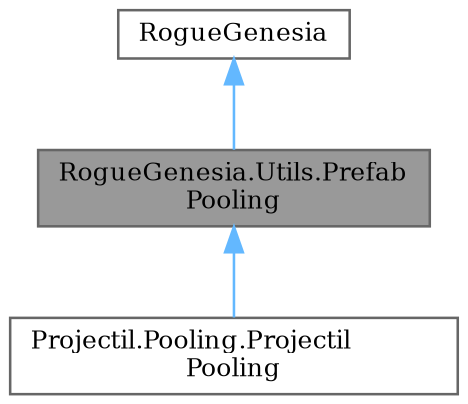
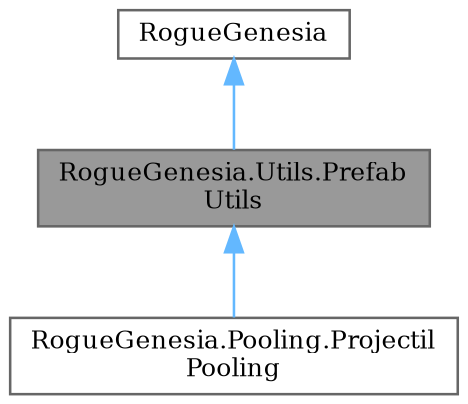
(234, 188) -> (234, 188)
(234, 356) -> (234, 356)
